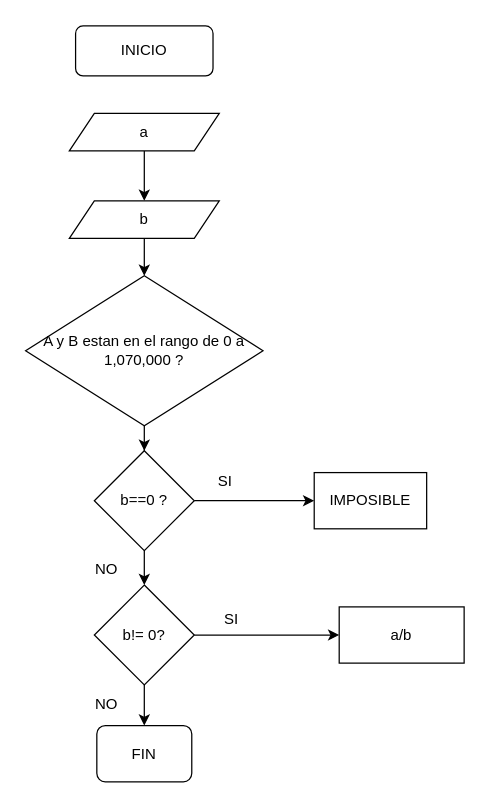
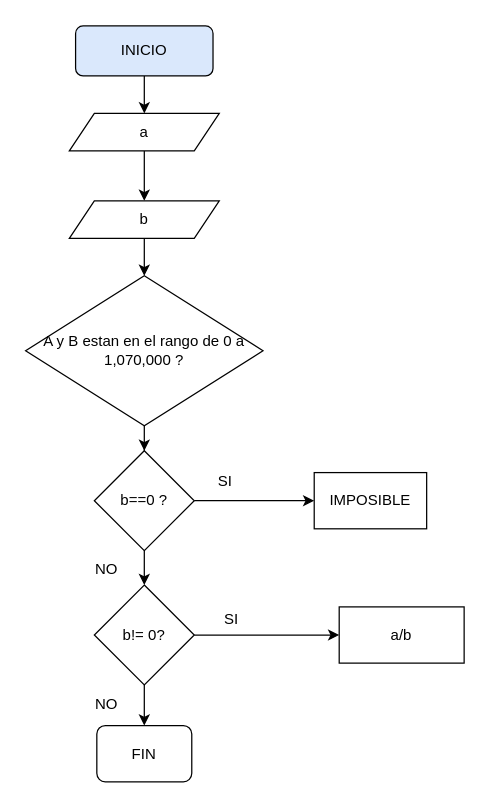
(144, 51) -> (144, 51)
none -> (144, 99)
